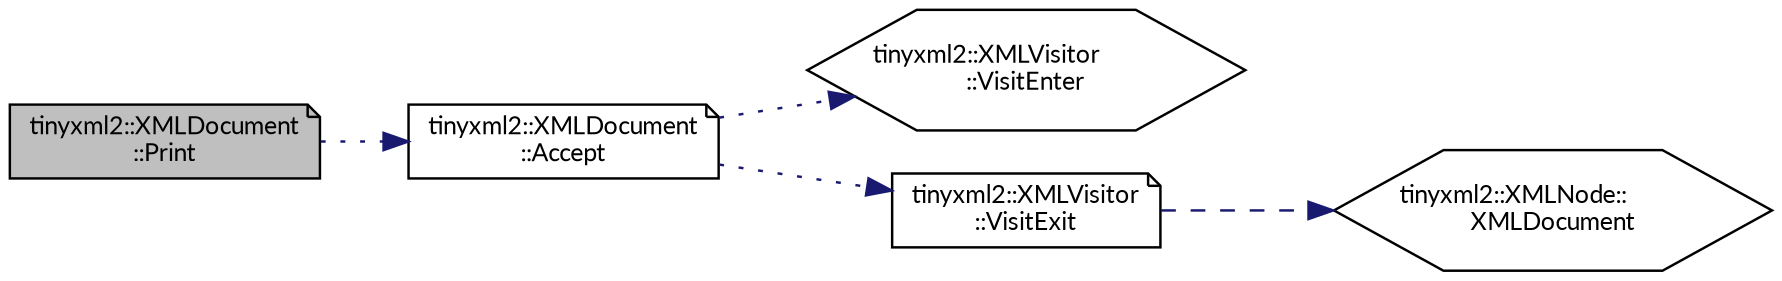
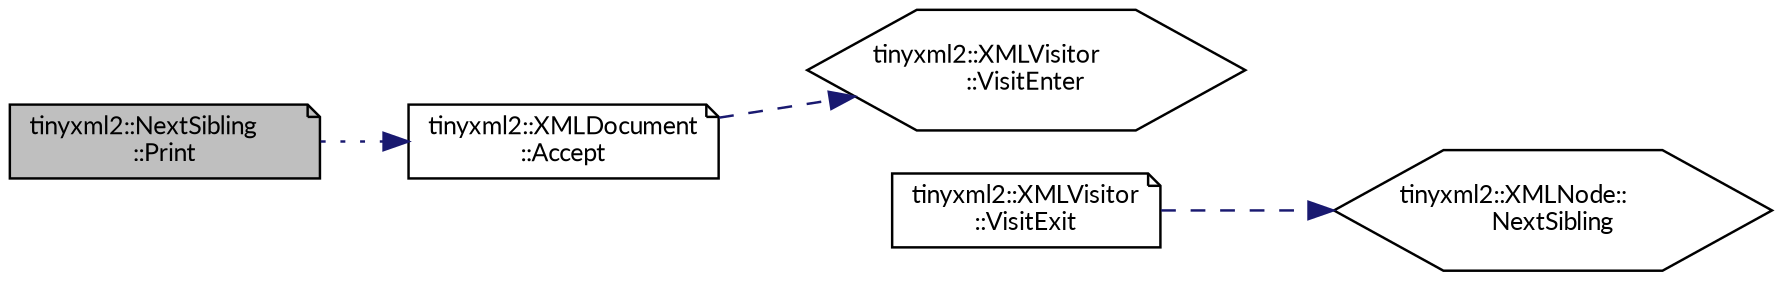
(774, 109) -> (774, 109)
(165, 142) -> (165, 142)
(793, 176) -> none
(1553, 210) -> (1553, 210)
